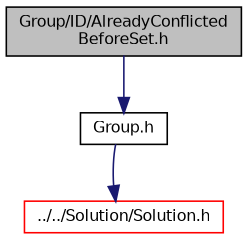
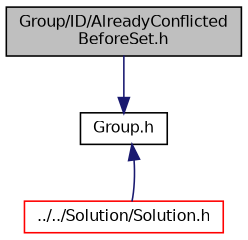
(113, 165) -> (134, 181)
